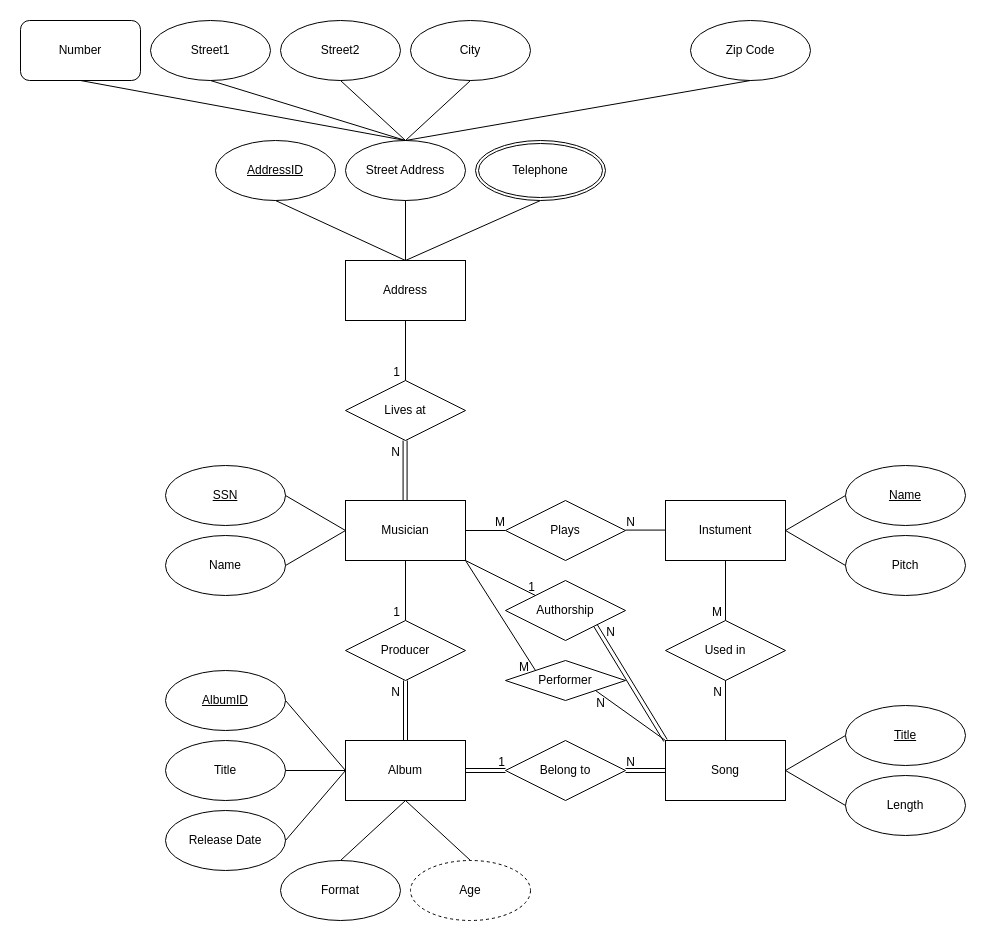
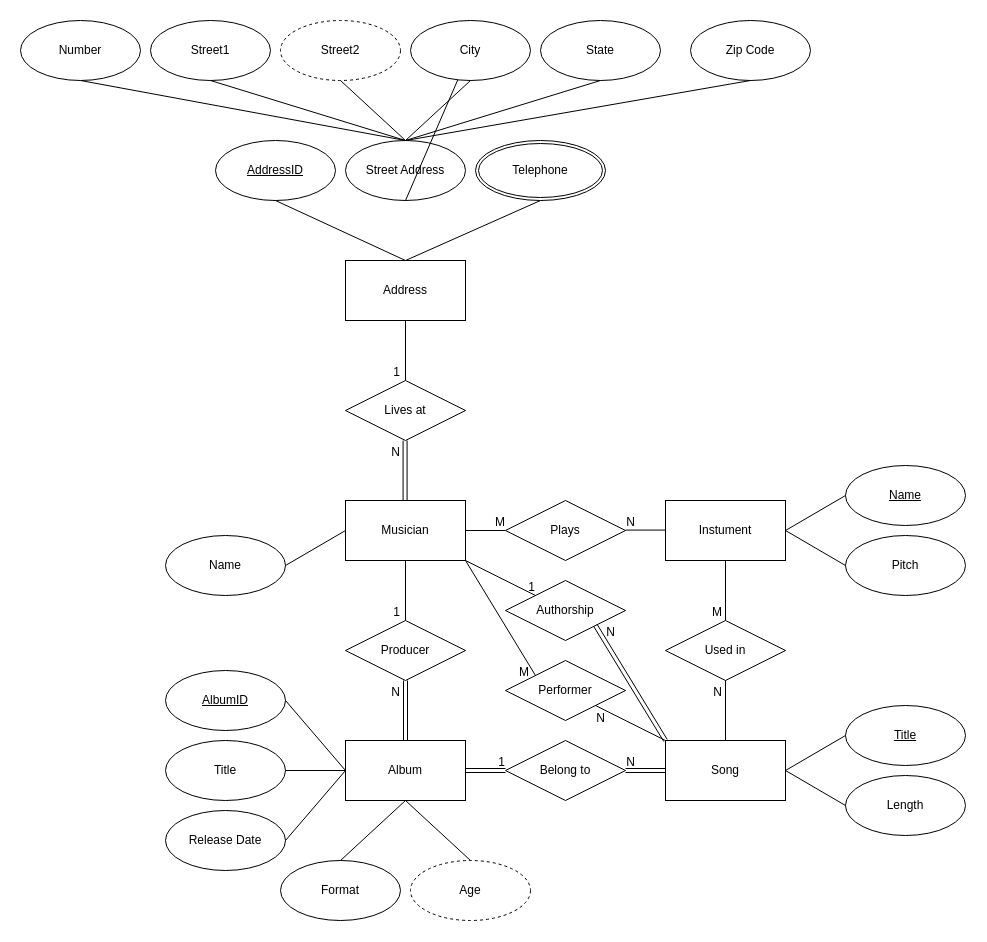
(81, 51) -> (81, 51)
(341, 51) -> (341, 51)
none -> (601, 51)
none -> (509, 109)
(406, 230) -> (427, 152)
(226, 496) -> none
(315, 513) -> none
(566, 681) -> (566, 691)
